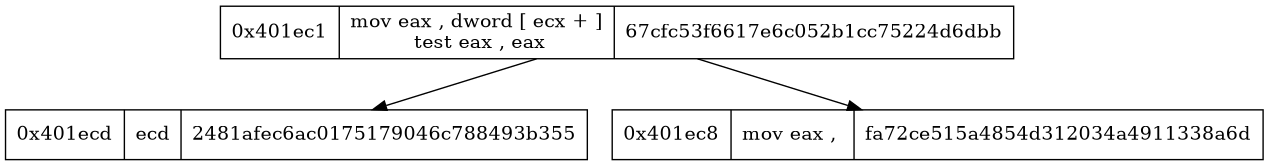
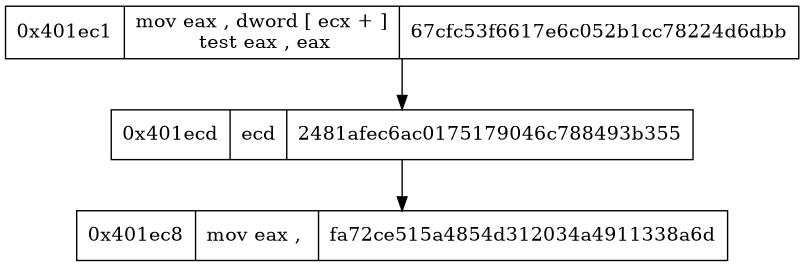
(814, 32) -> (599, 32)
(773, 82) -> (402, 178)
